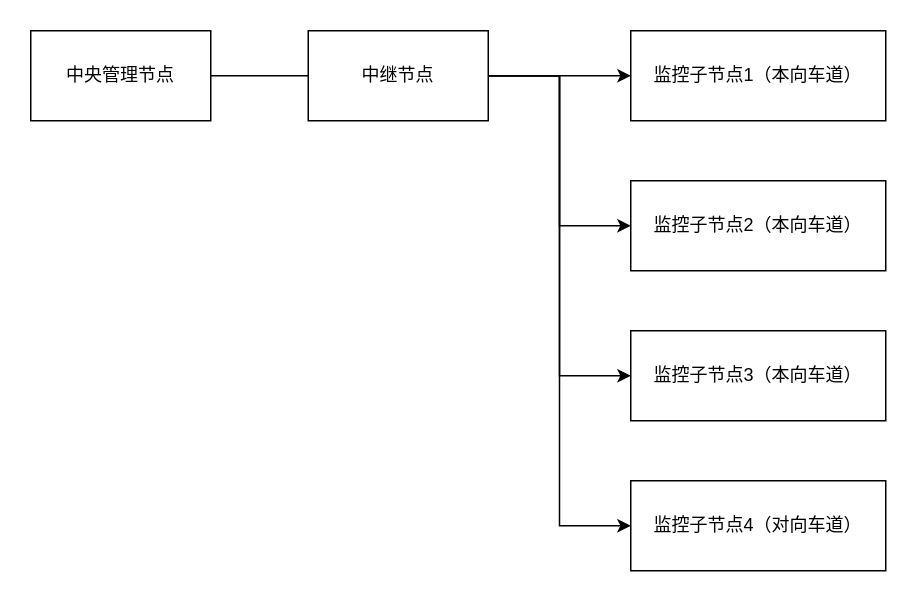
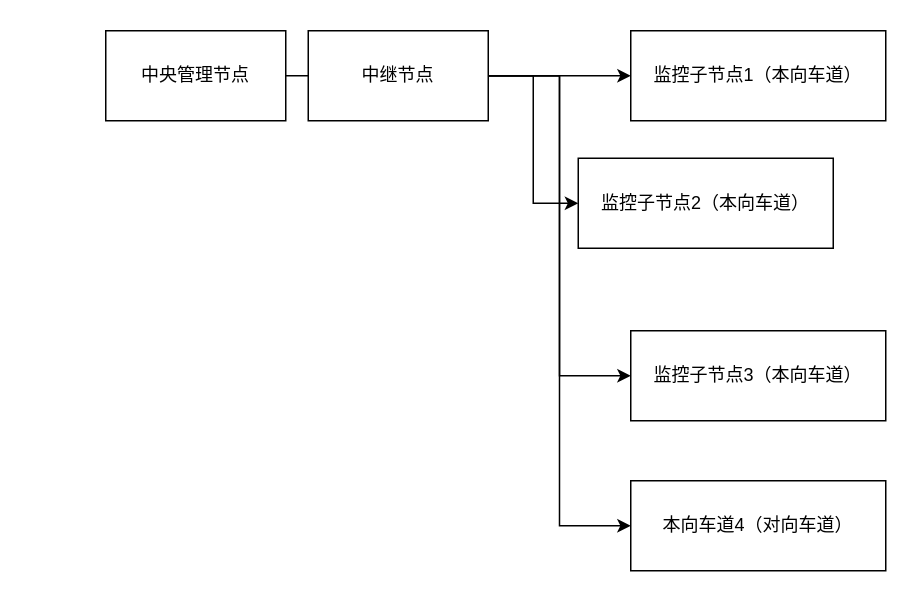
(121, 76) -> (196, 76)
(758, 226) -> (706, 203)
(758, 526) -> (758, 526)
